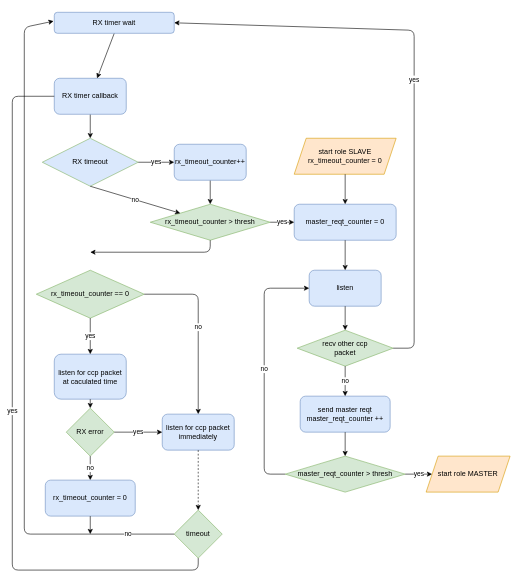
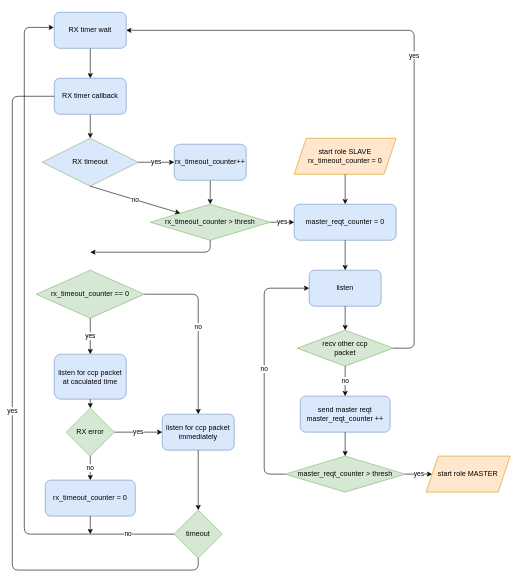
(114, 23) -> (90, 30)
(198, 477) -> (198, 477)
